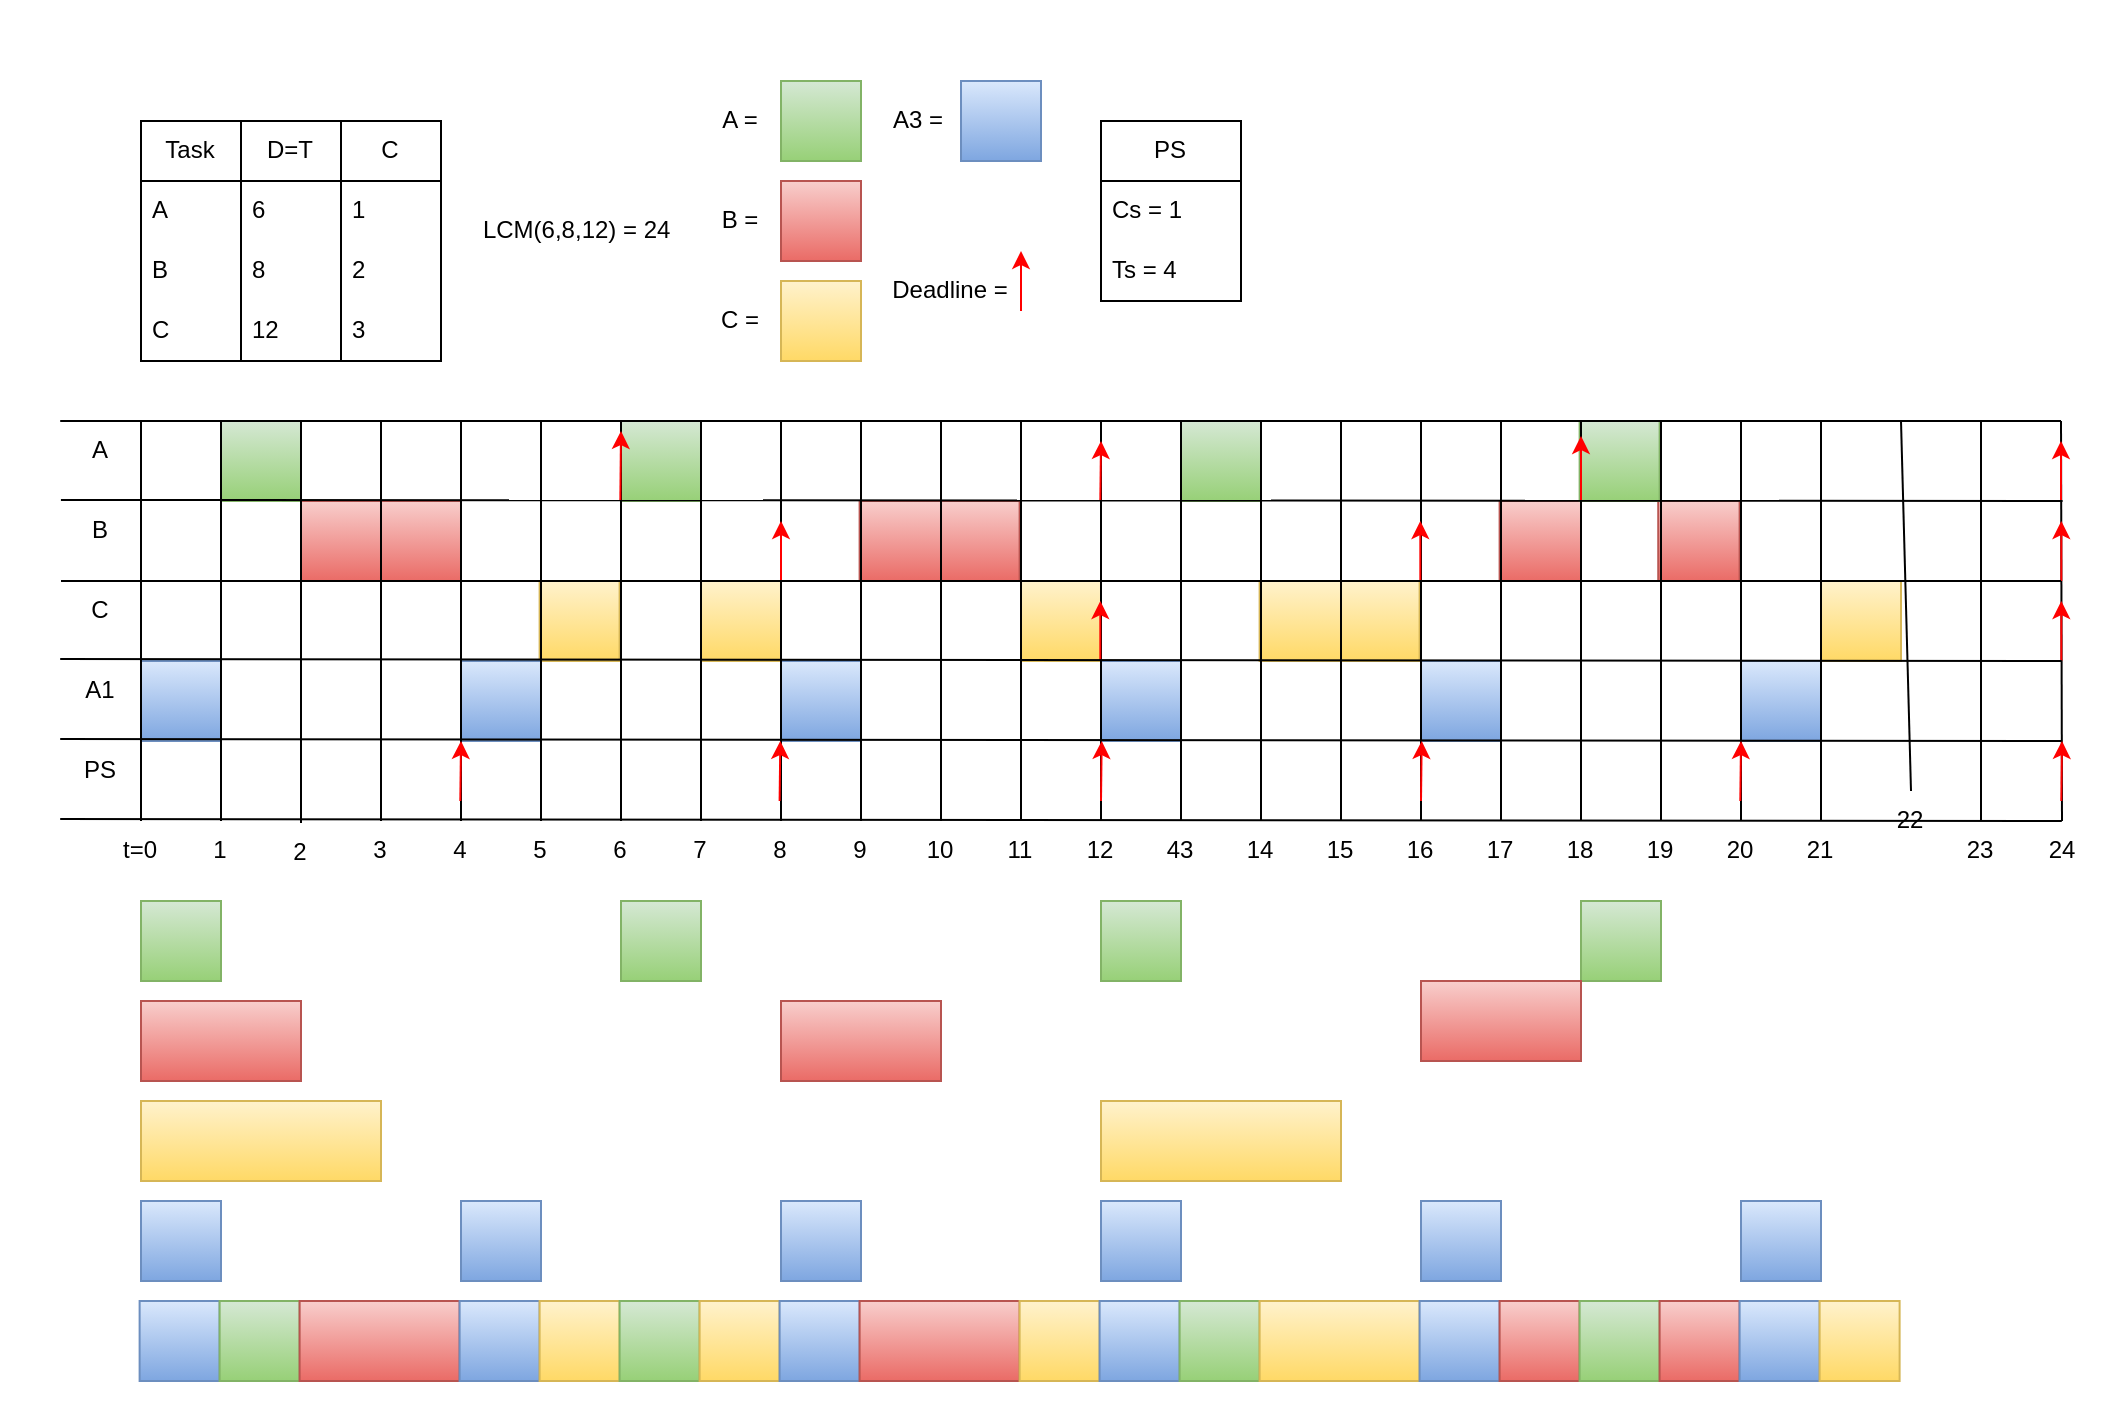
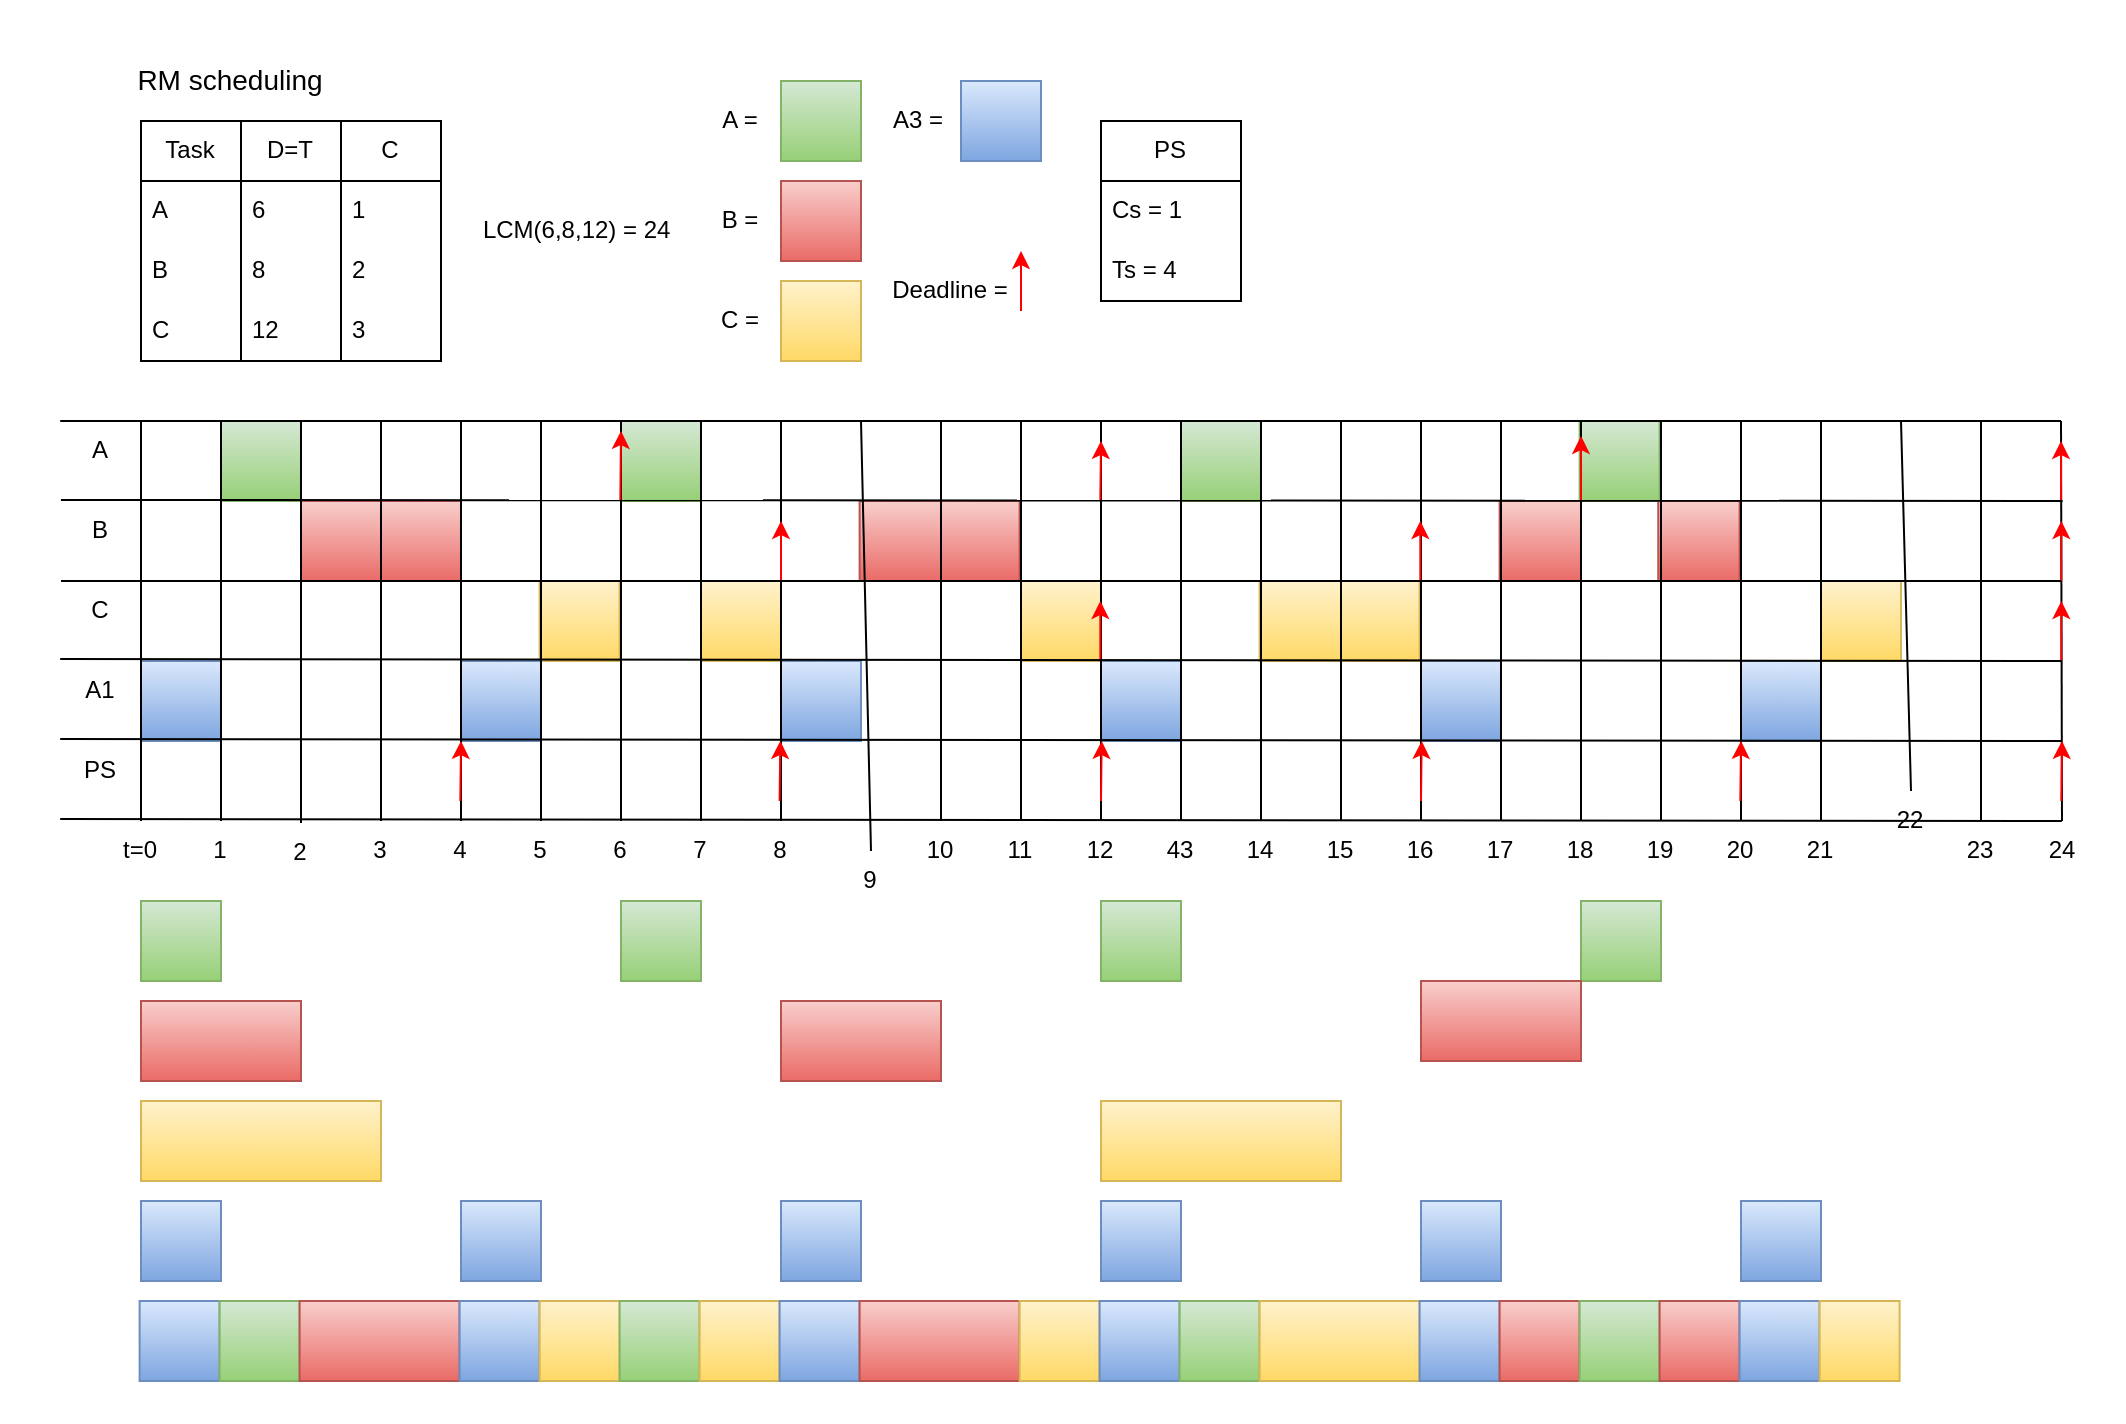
none -> (231, 81)
(861, 851) -> (871, 881)
